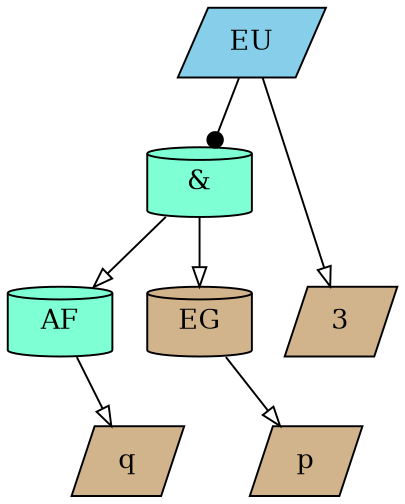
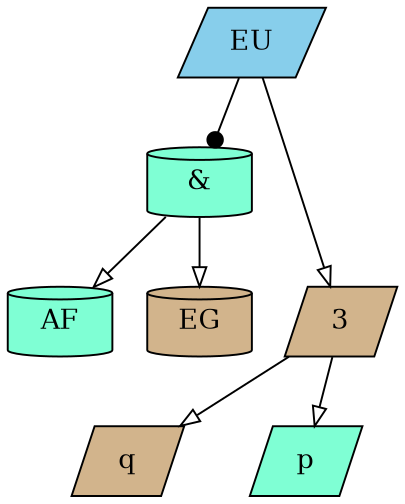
(90, 383) -> (243, 386)
(247, 384) -> (326, 382)
(306, 461) -> (306, 461)
